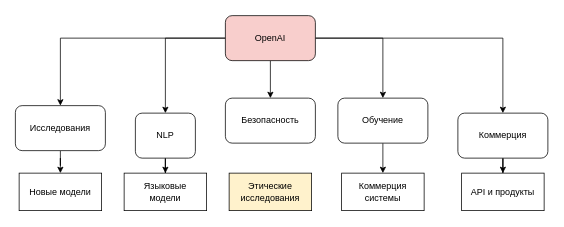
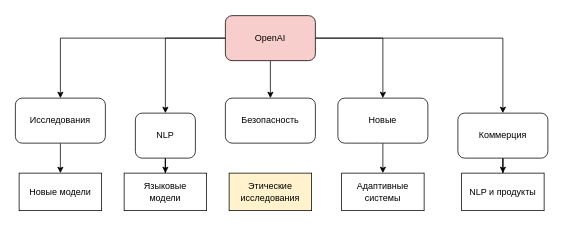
(383, 120) -> (383, 120)
(60, 128) -> (60, 120)
(383, 192) -> (383, 192)
(503, 192) -> (503, 192)
